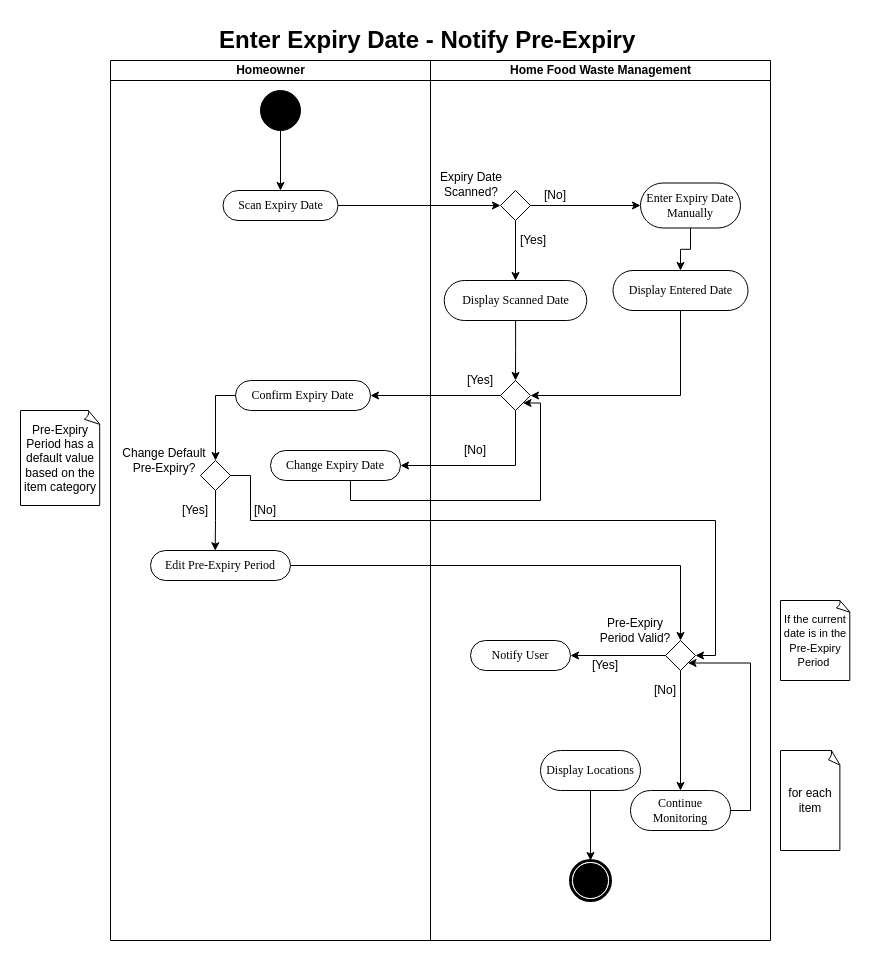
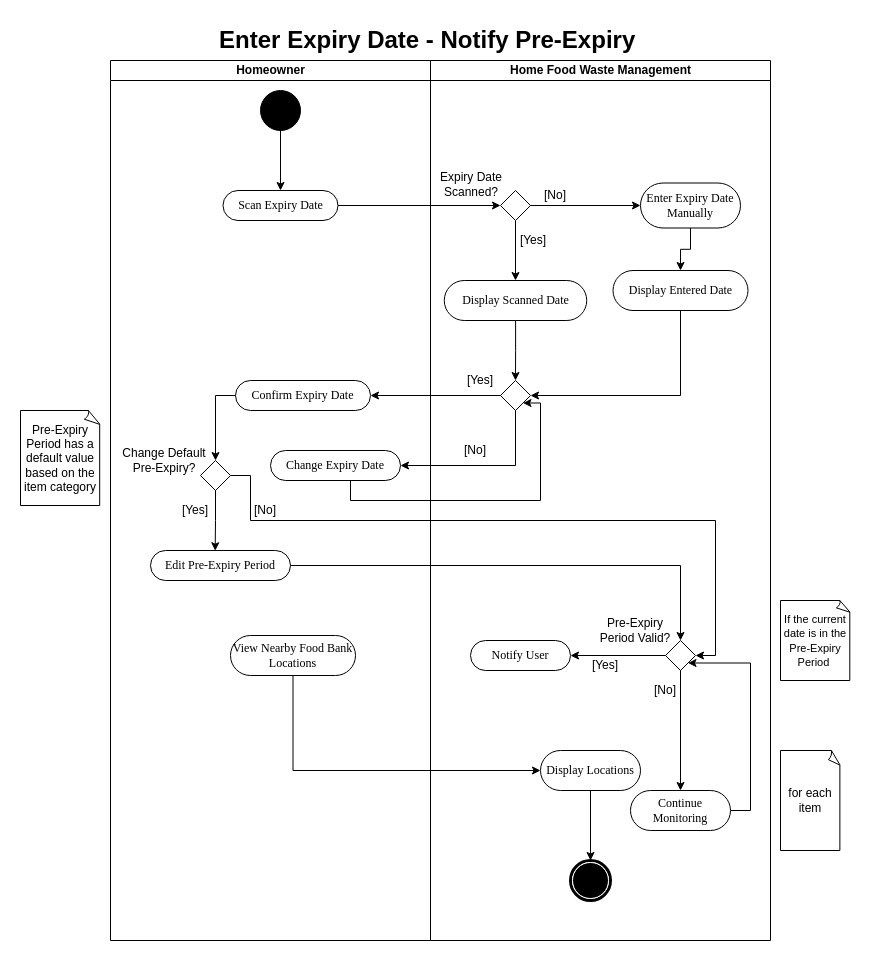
none -> (293, 656)
none -> (366, 771)
